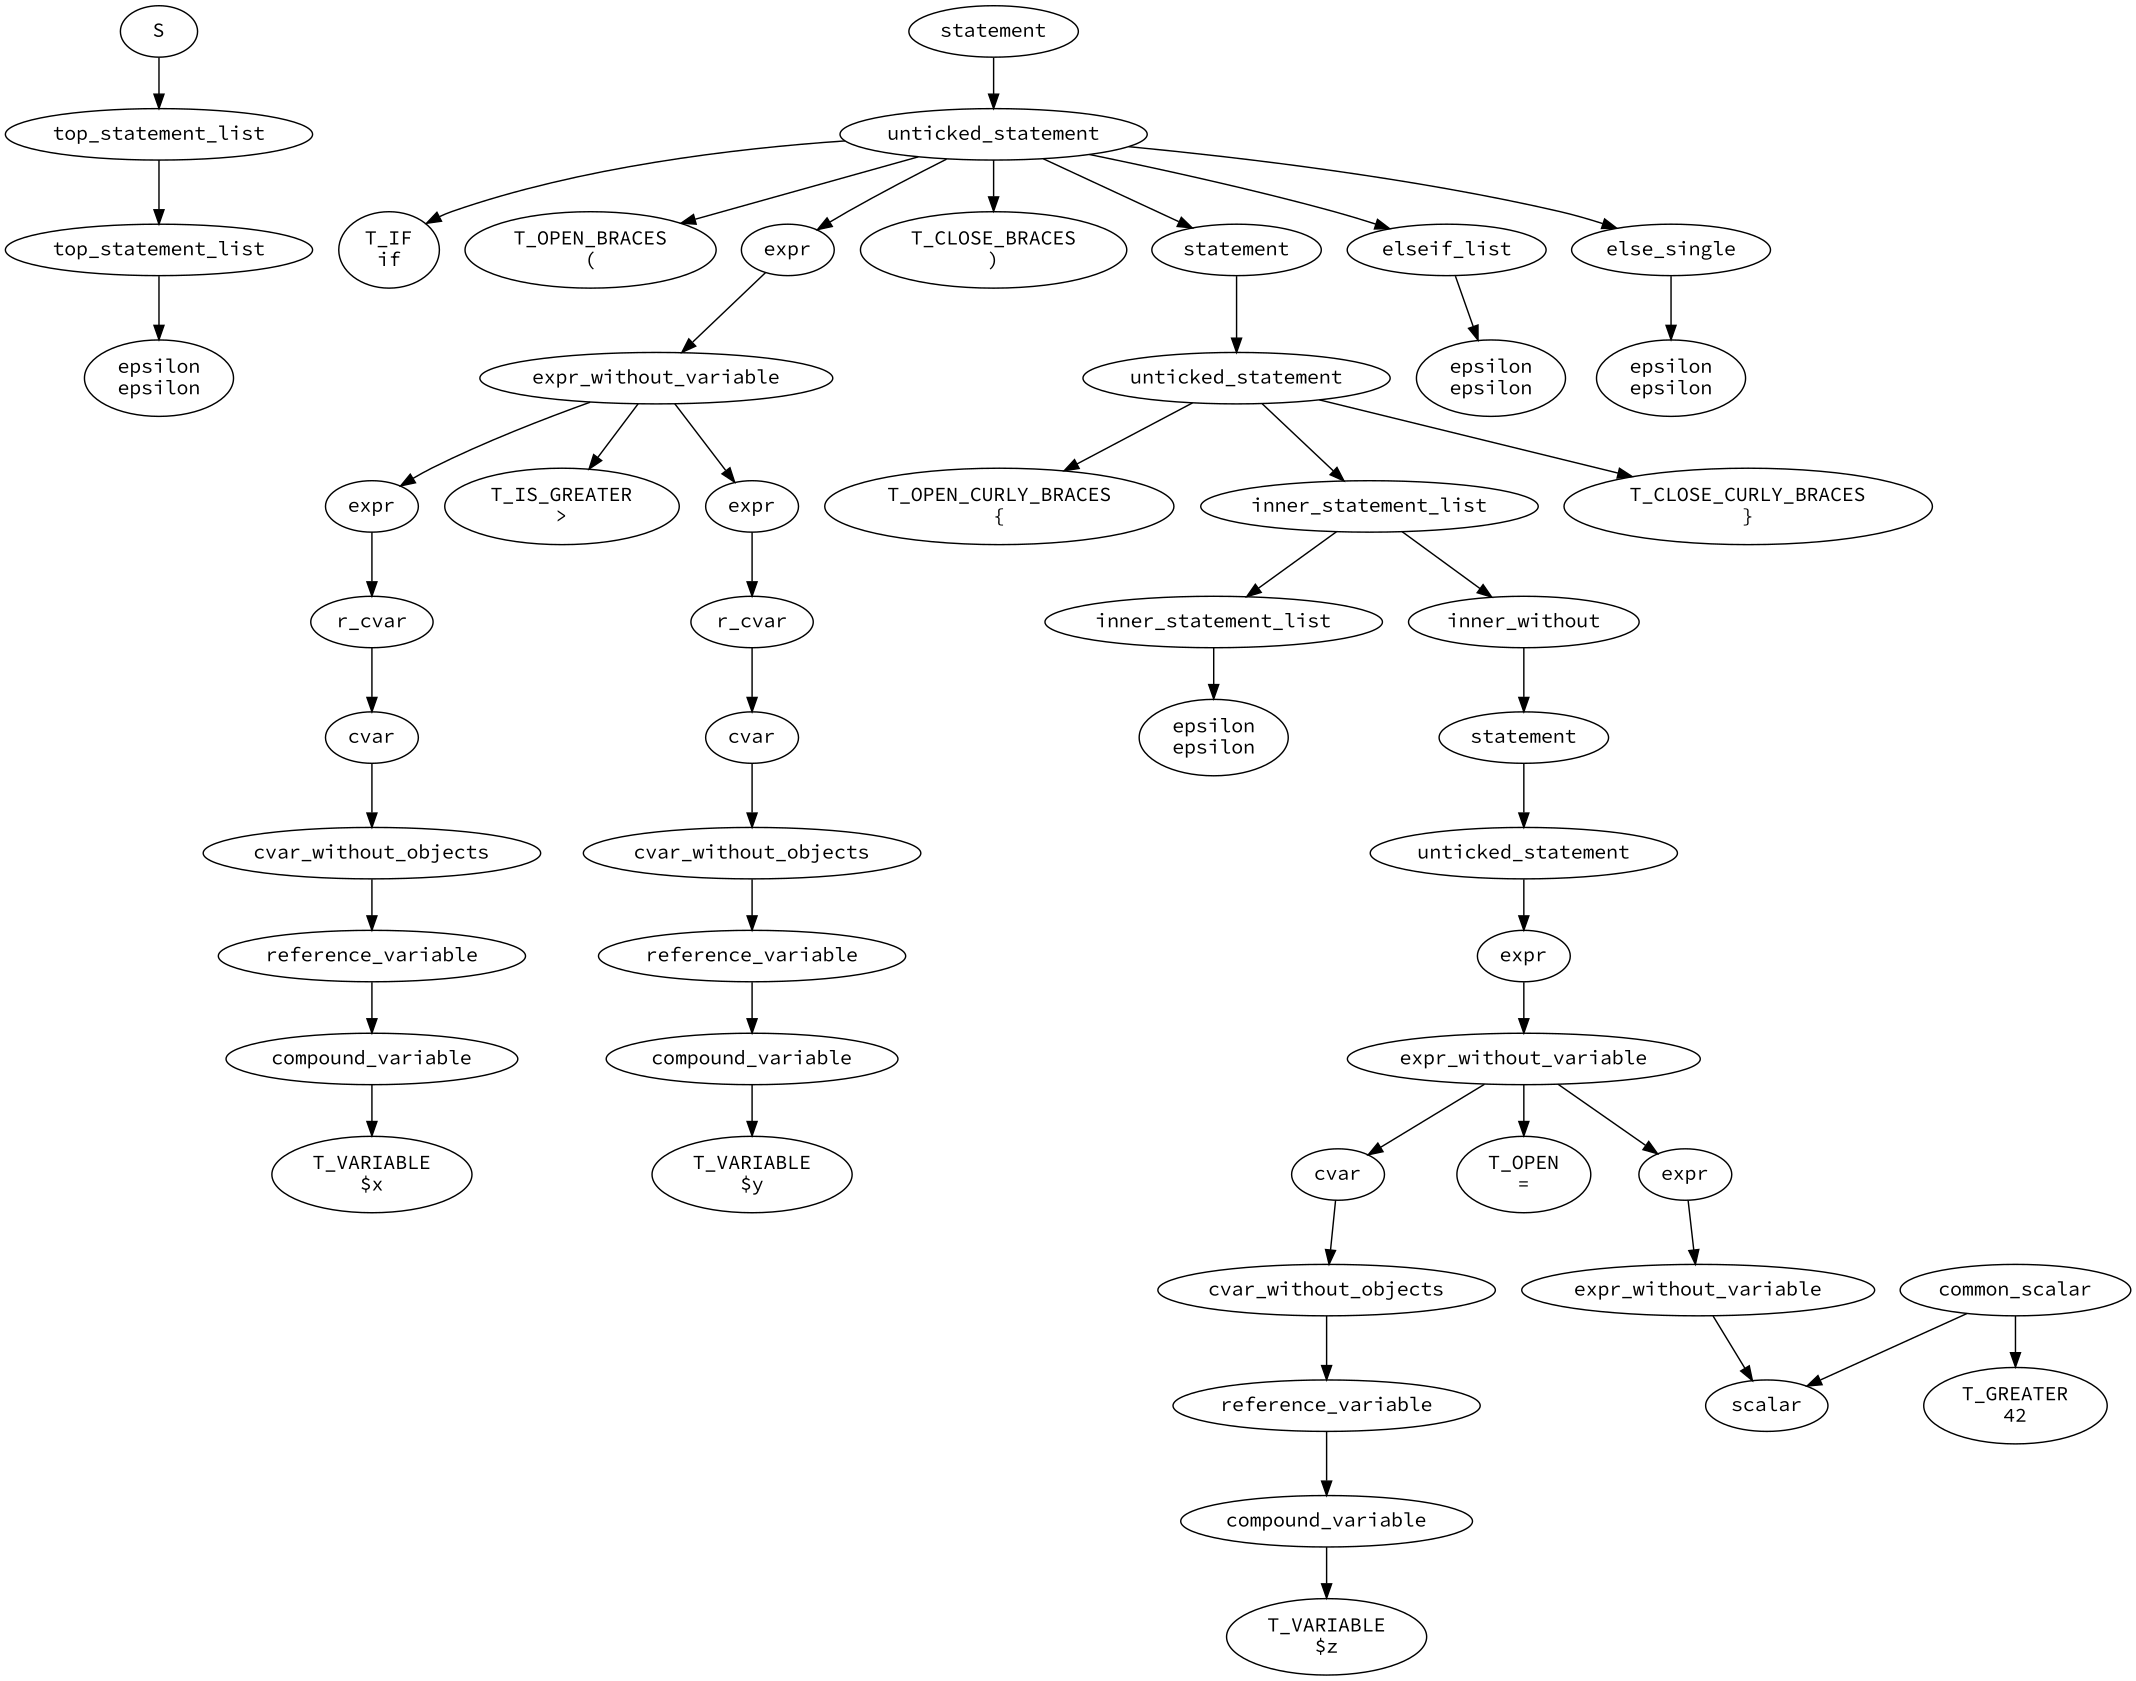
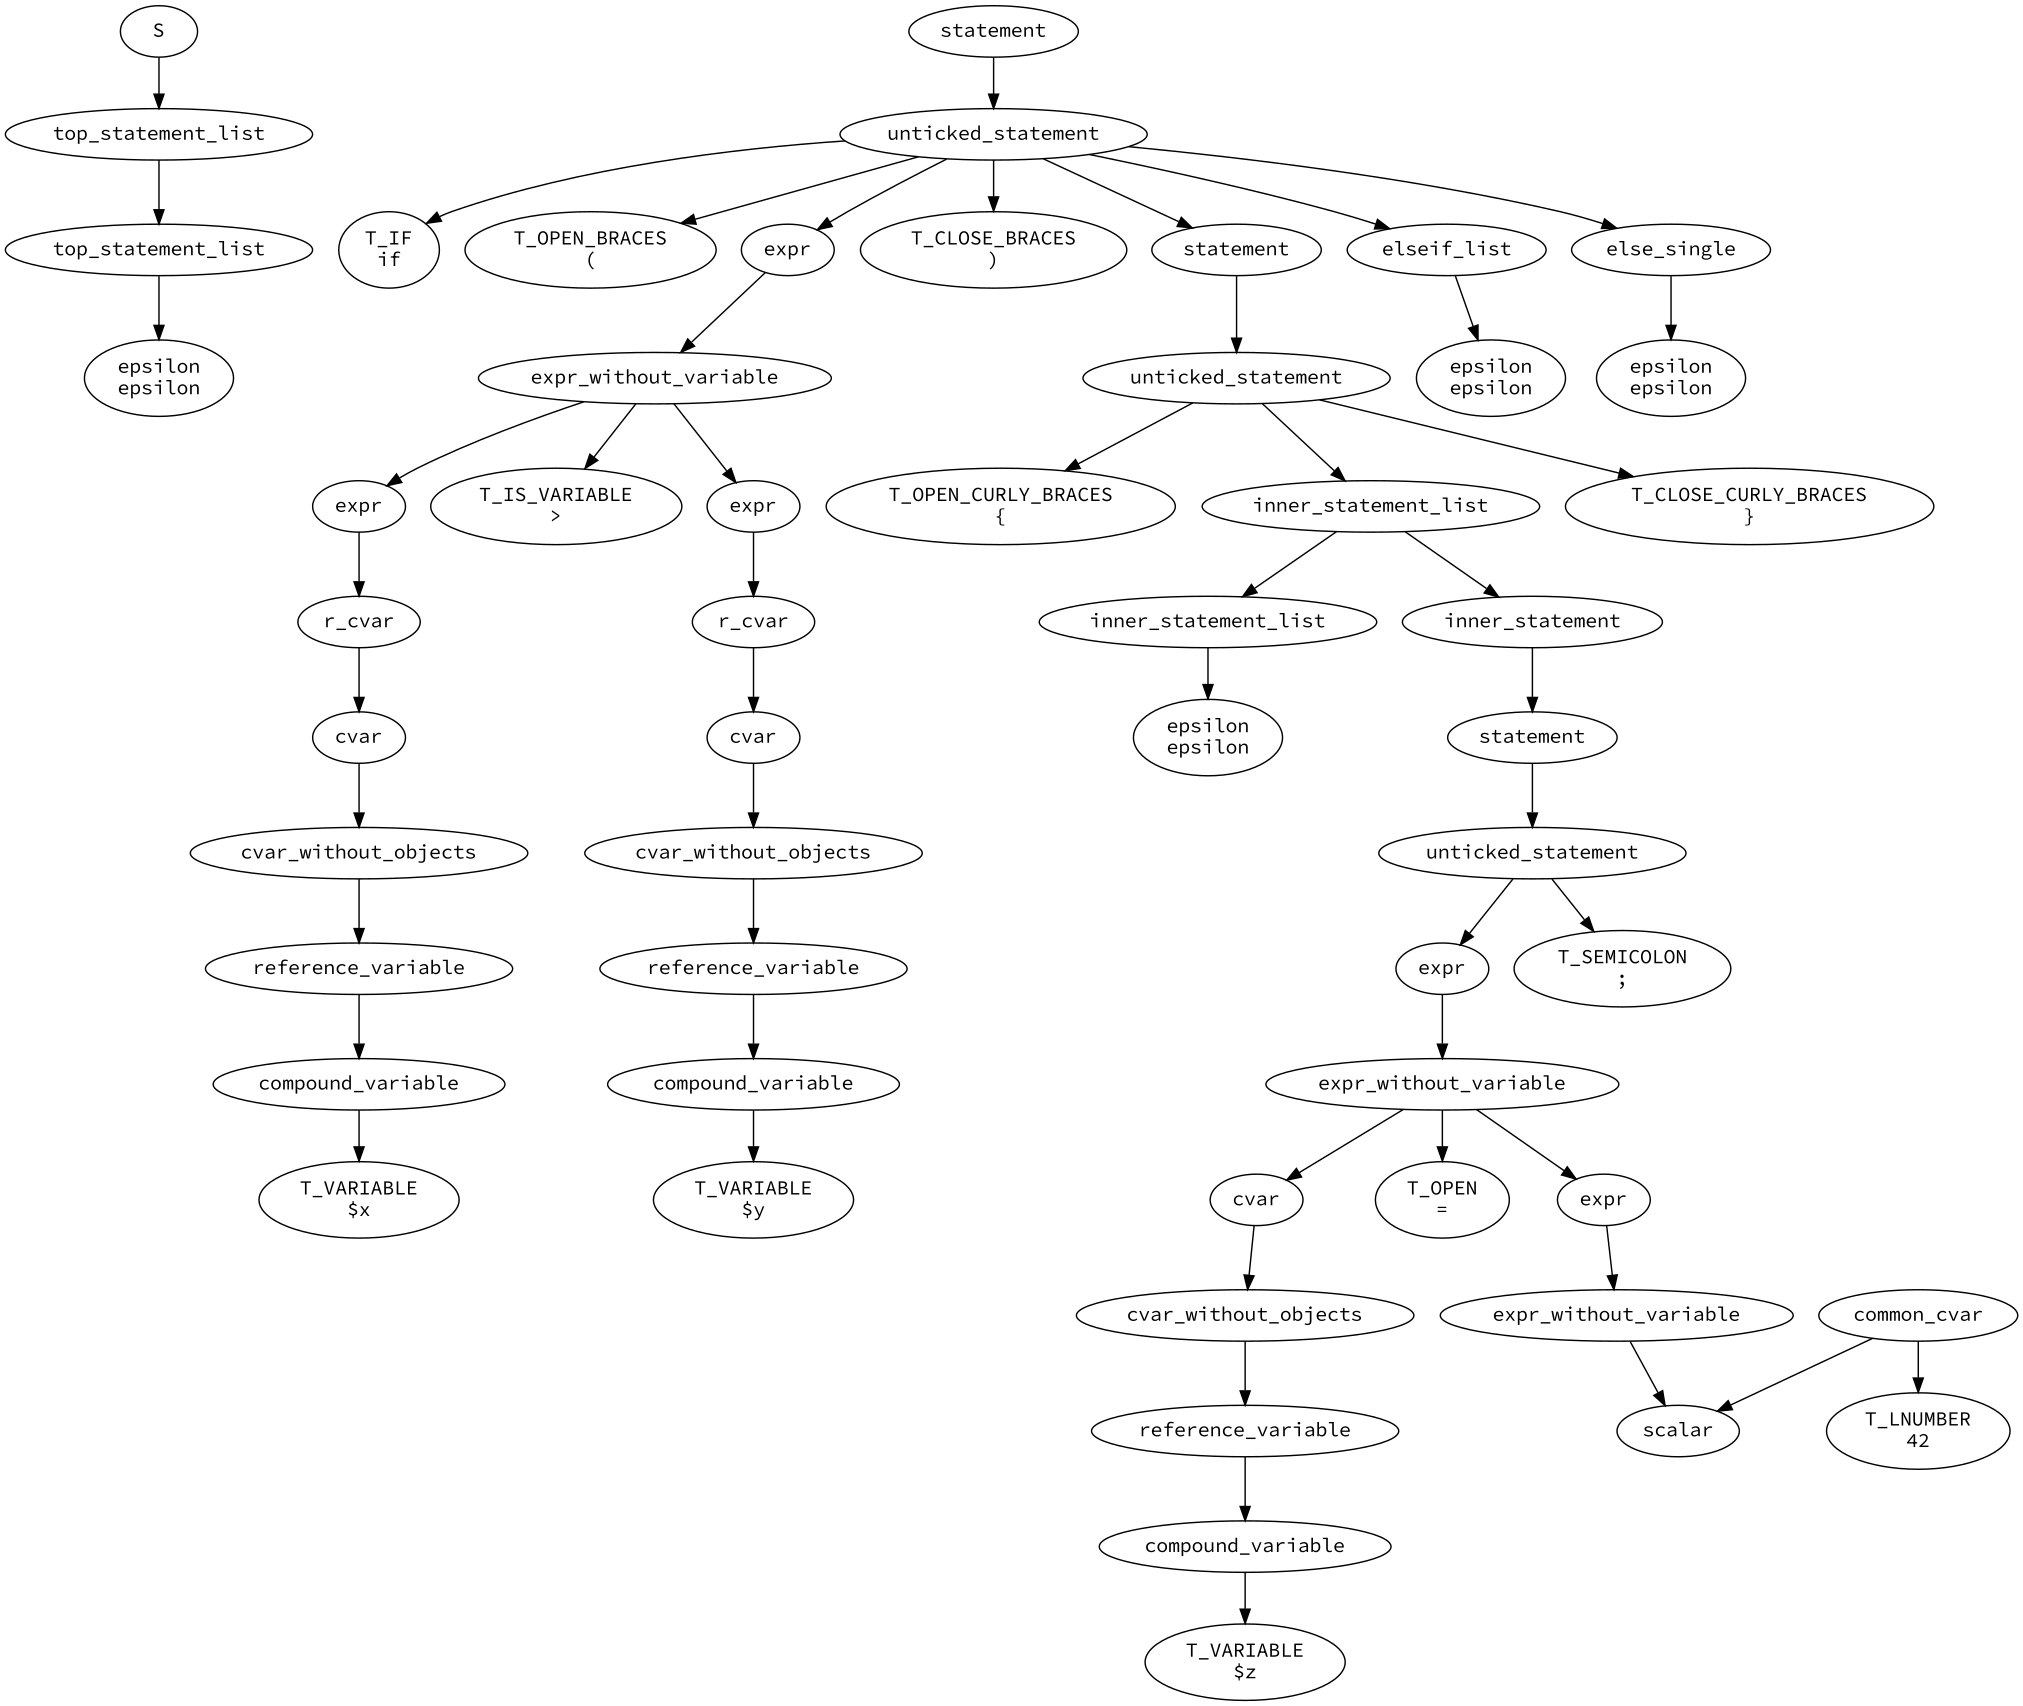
(562, 506) -> (556, 506)
(1524, 622) -> (1532, 622)
none -> (1622, 969)
(2015, 1290) -> (1918, 1315)
(2015, 1406) -> (1918, 1431)
